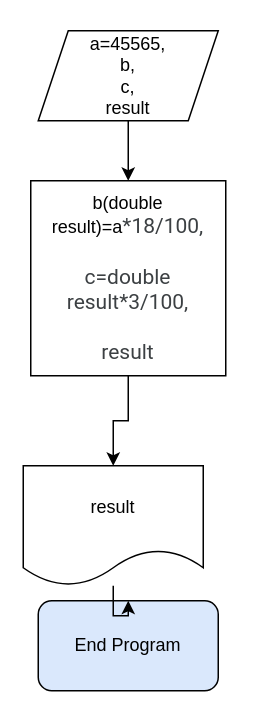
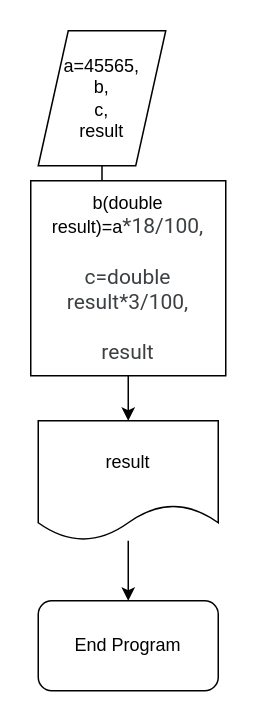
(128, 76) -> (102, 98)
(113, 526) -> (128, 481)
(128, 646) -> (128, 646)
